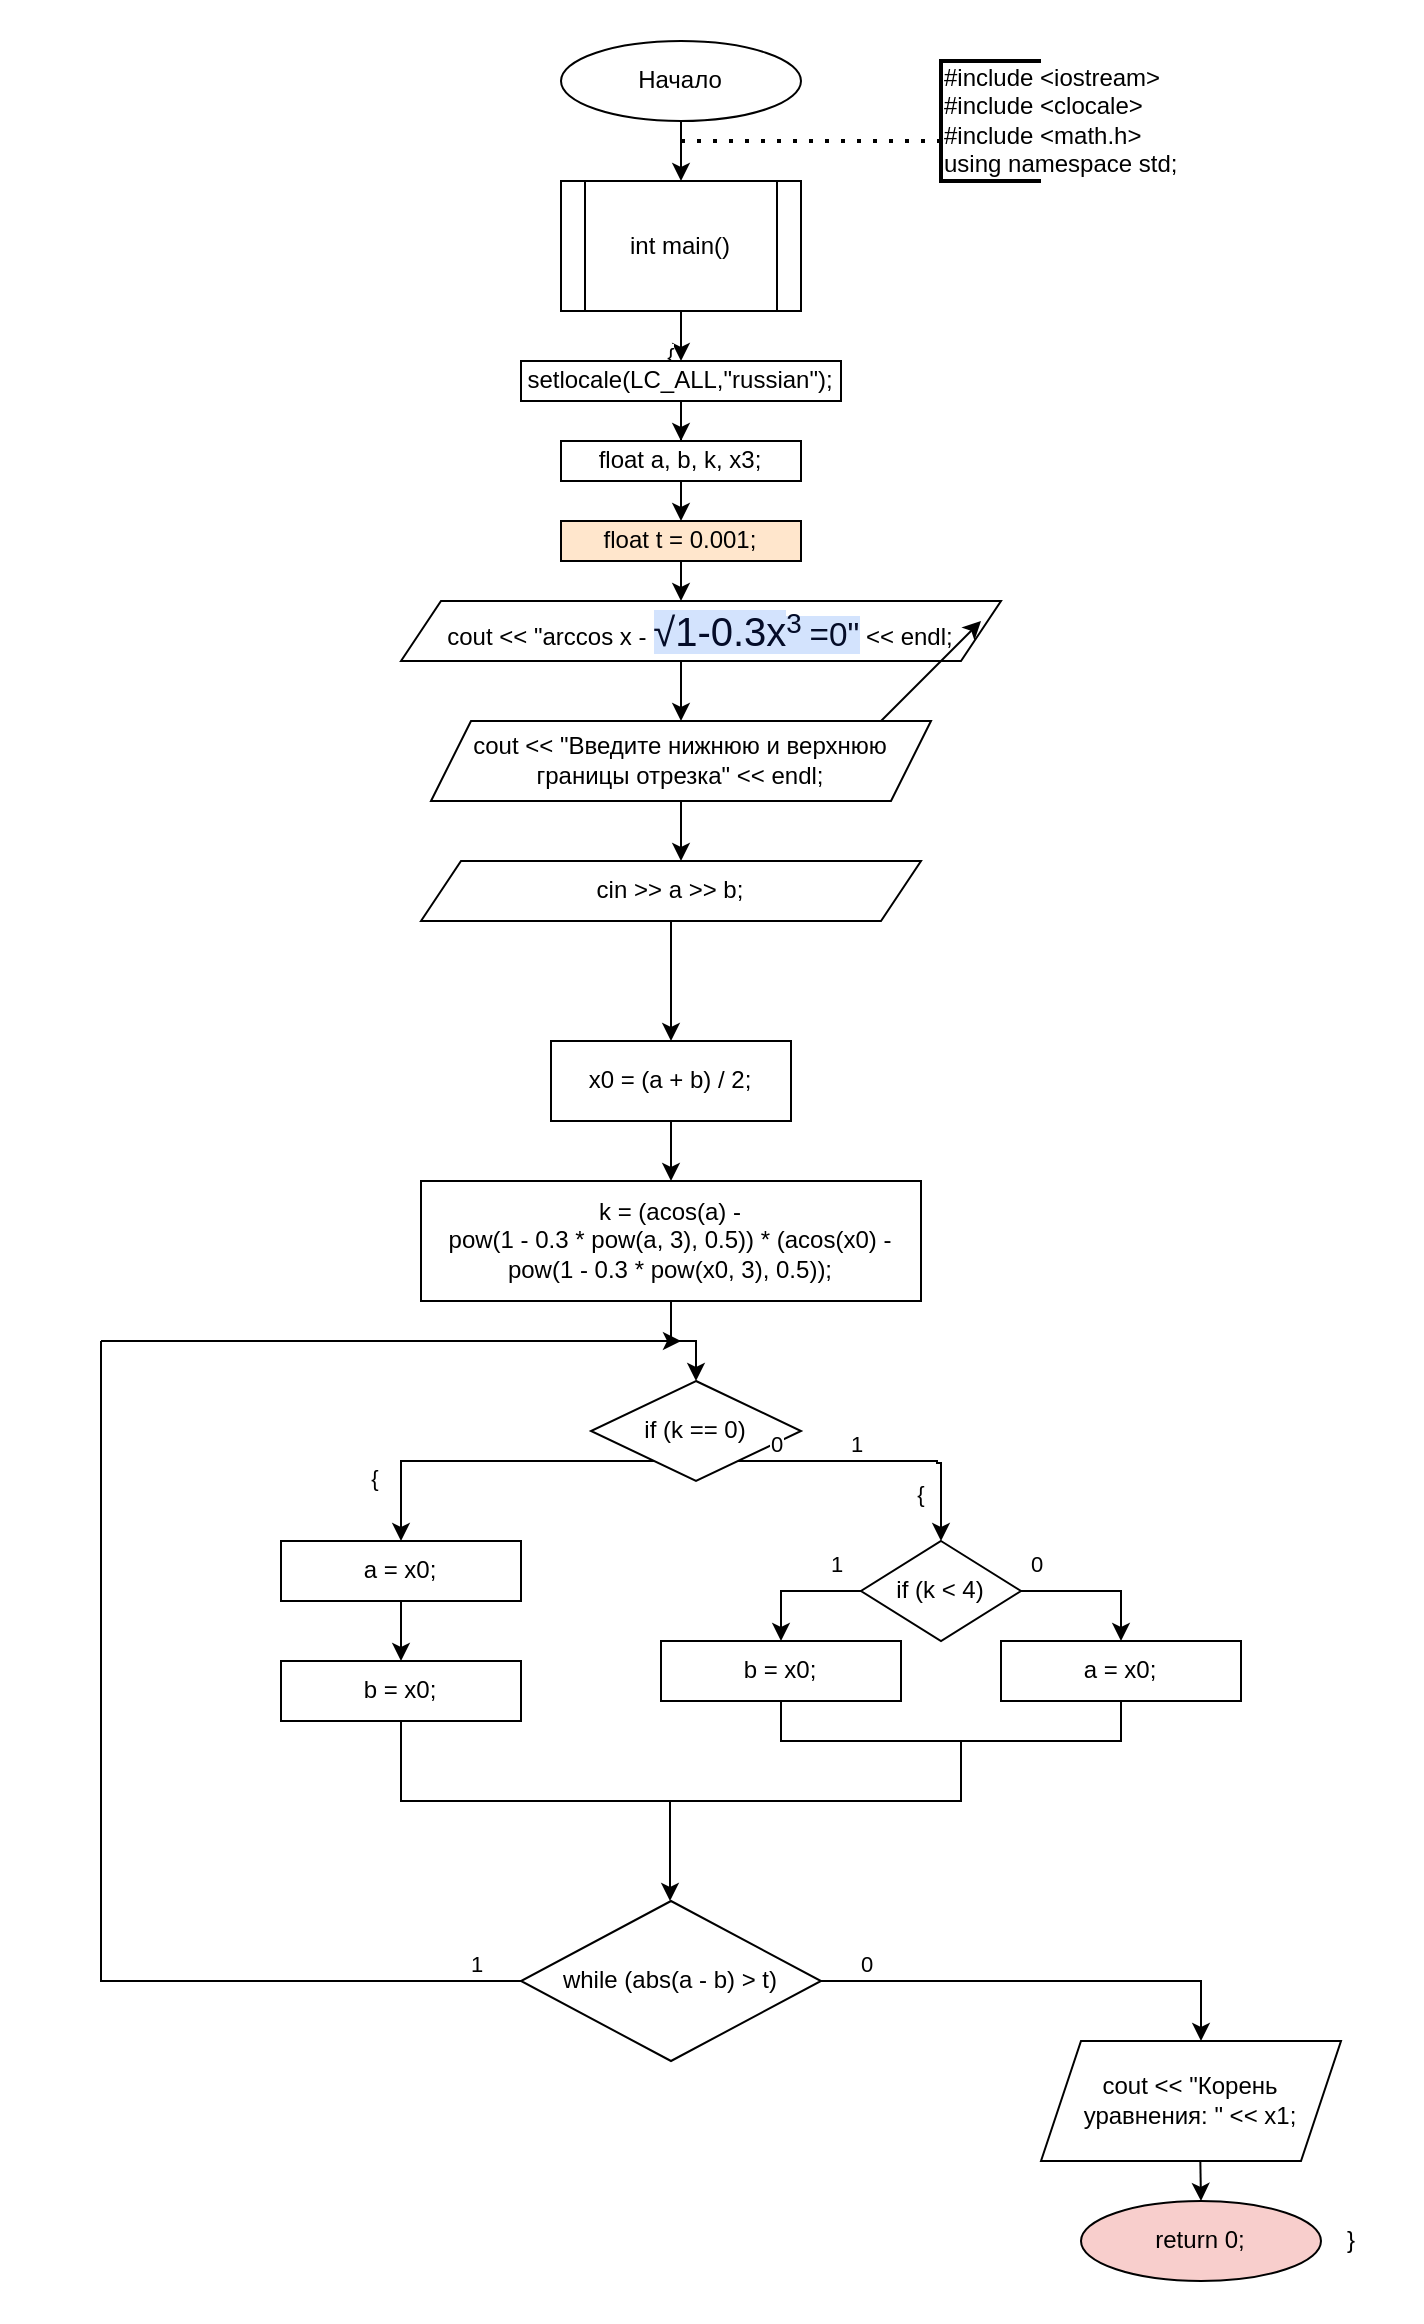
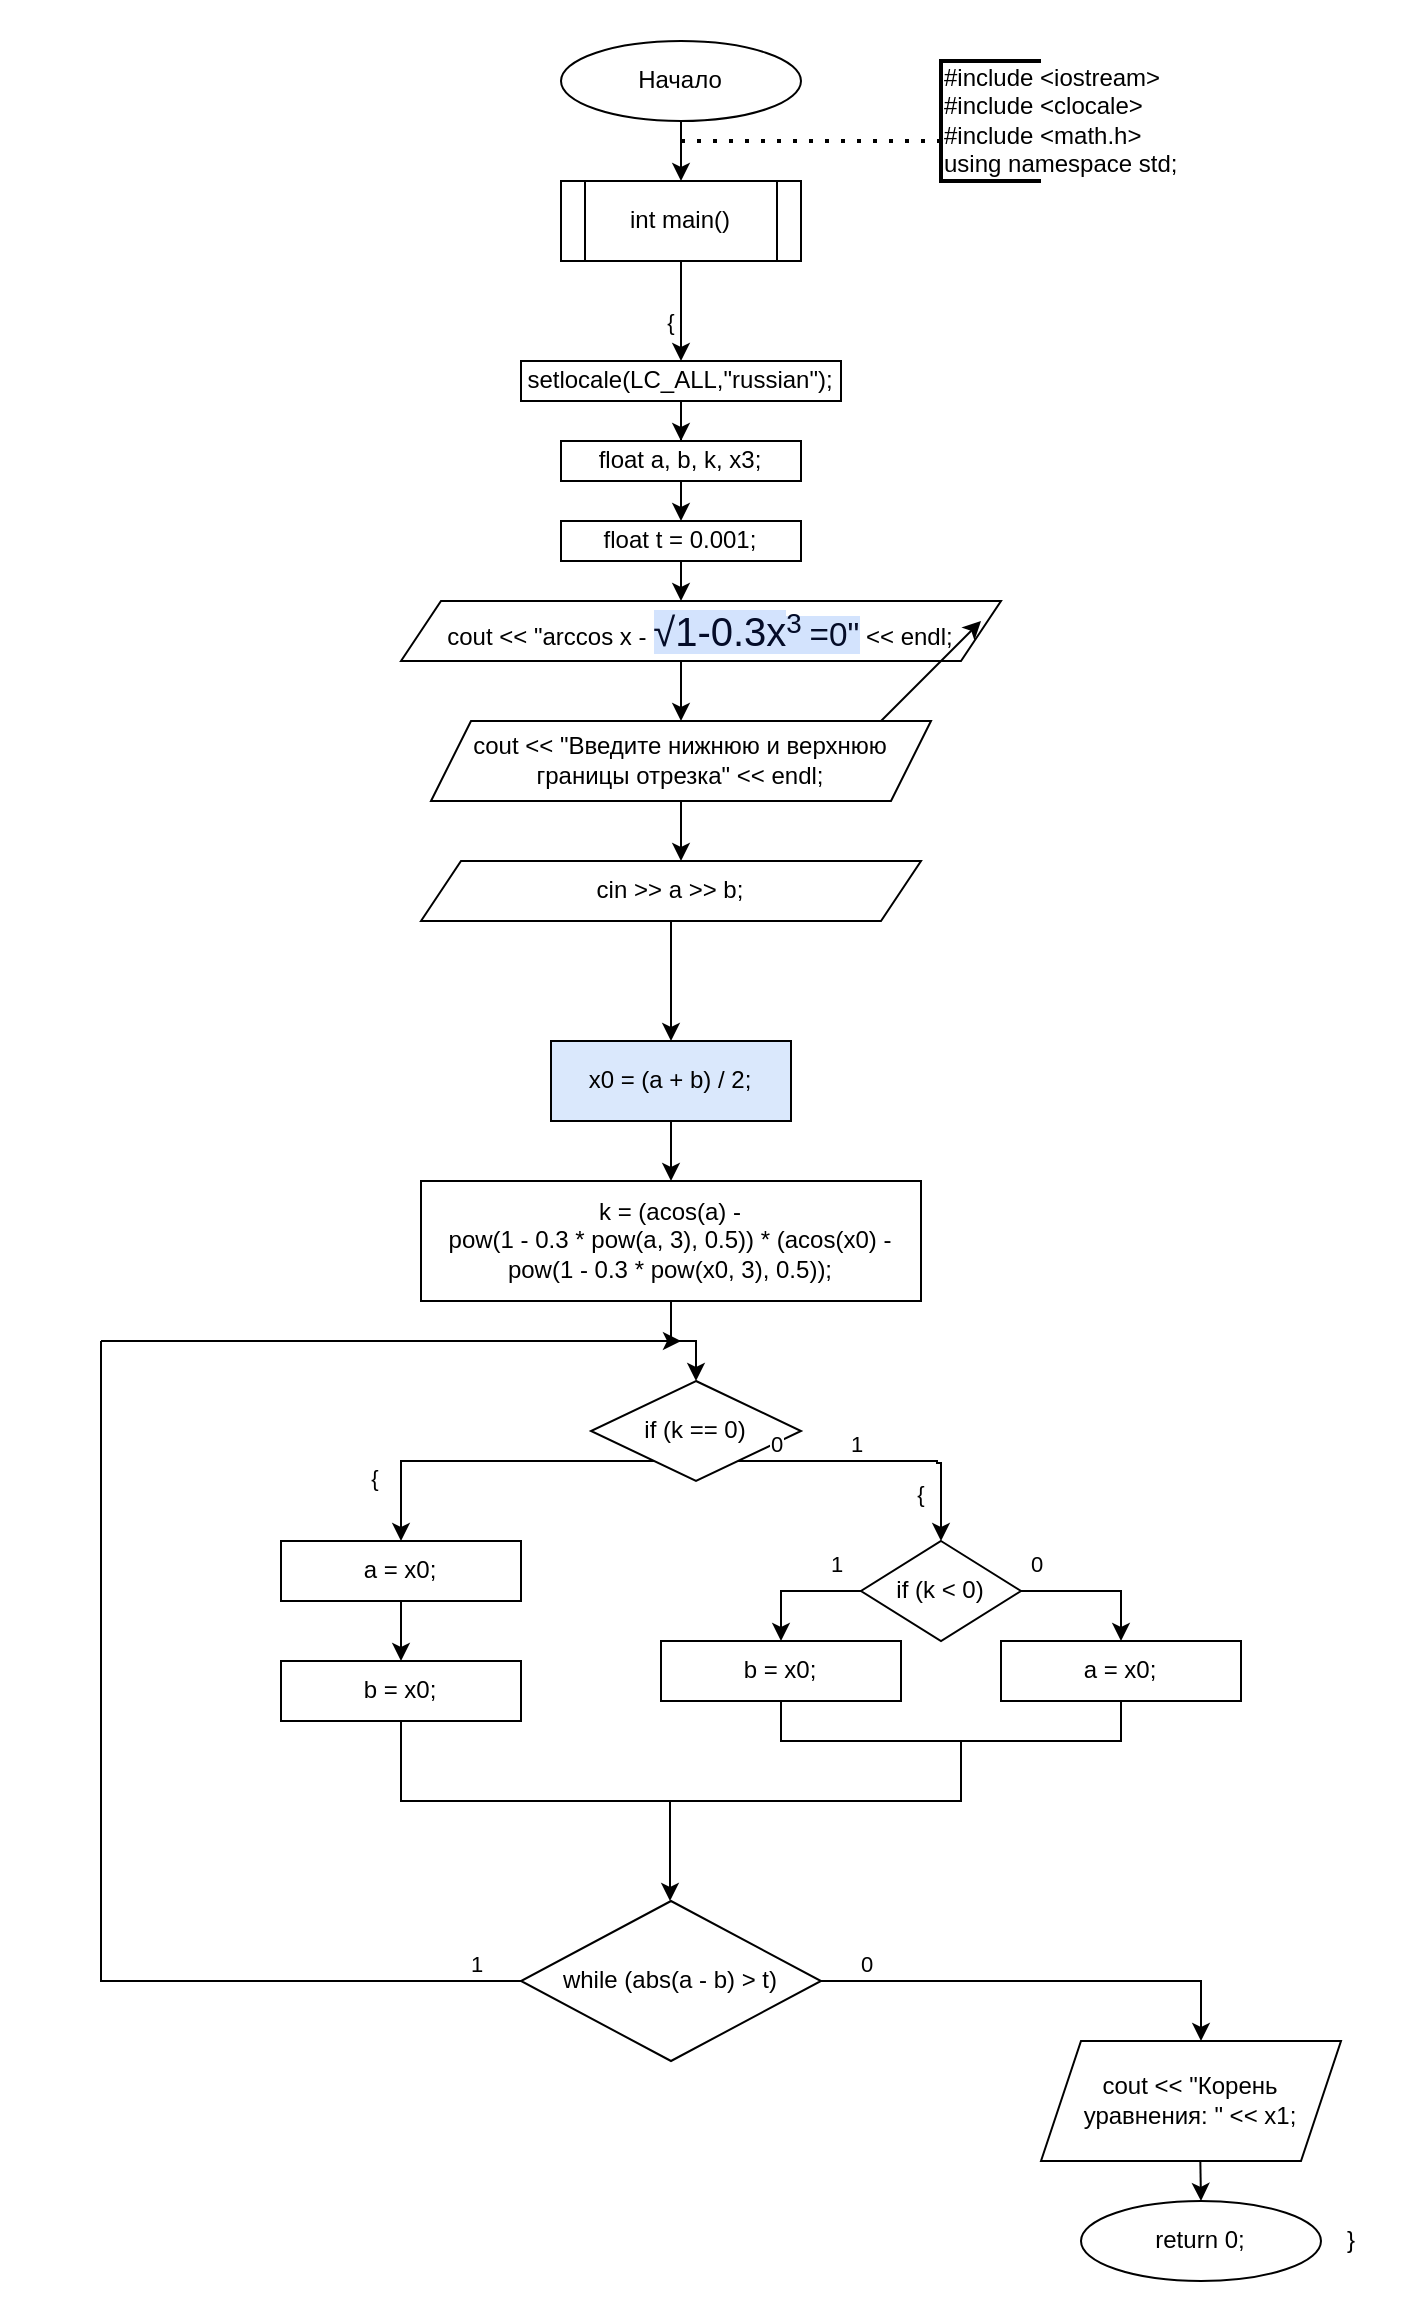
(681, 246) -> (681, 221)
(681, 541) -> (681, 541)
(671, 1081) -> (671, 1081)
(941, 1591) -> (941, 1591)
(1201, 2241) -> (1201, 2241)
